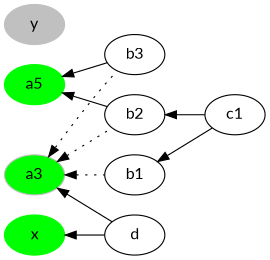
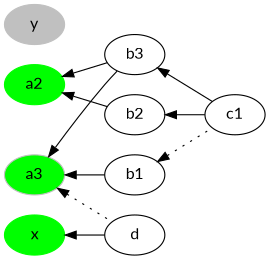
(35, 85) -> (35, 85)
none -> (190, 88)
(85, 108) -> (85, 108)
(90, 142) -> none
(190, 142) -> (190, 142)
(90, 175) -> (90, 175)
(90, 208) -> (90, 208)
